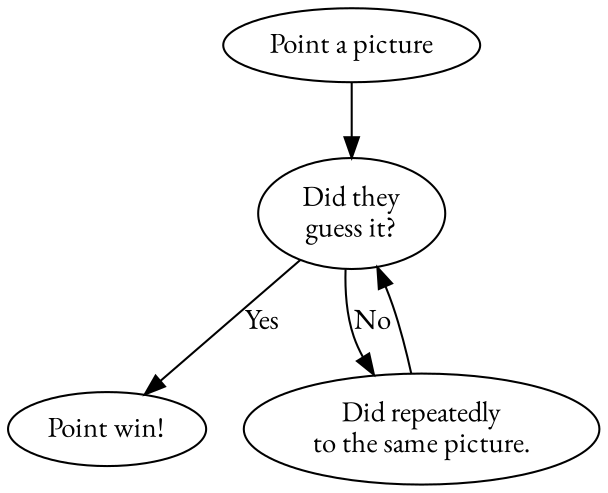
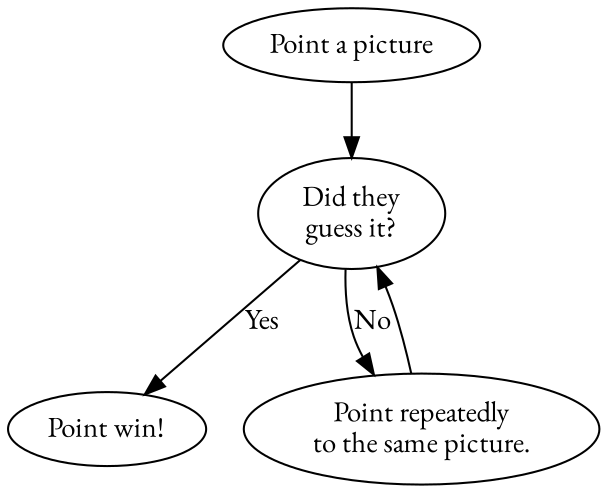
(422, 429) -> (422, 429)
